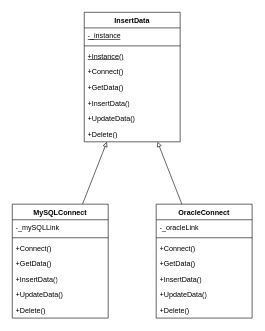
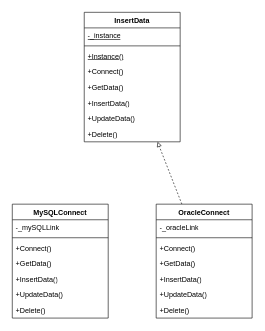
(94, 175) -> none
(171, 175) -> (171, 175)
